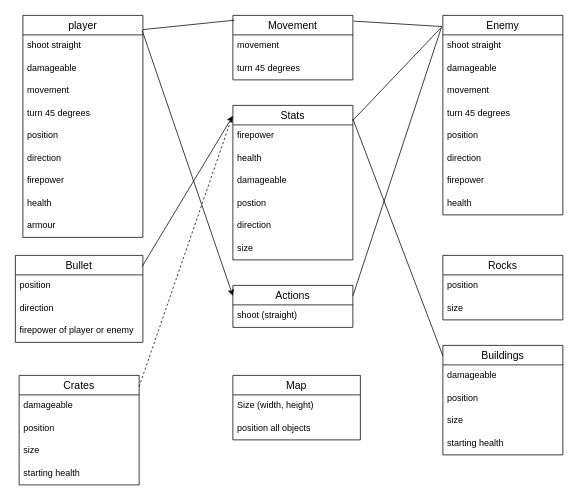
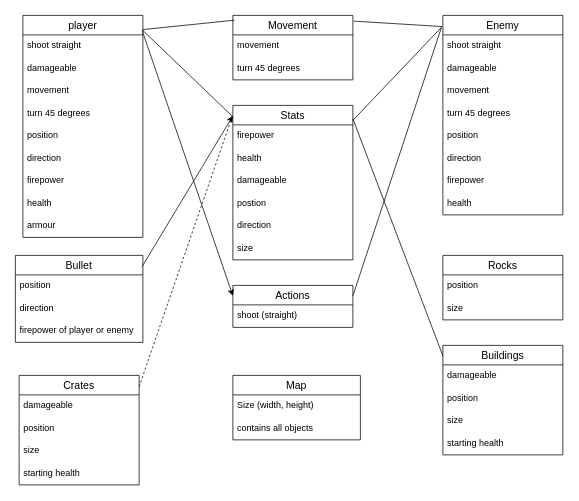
none -> (187, 73)
(280, 428) -> (282, 428)
